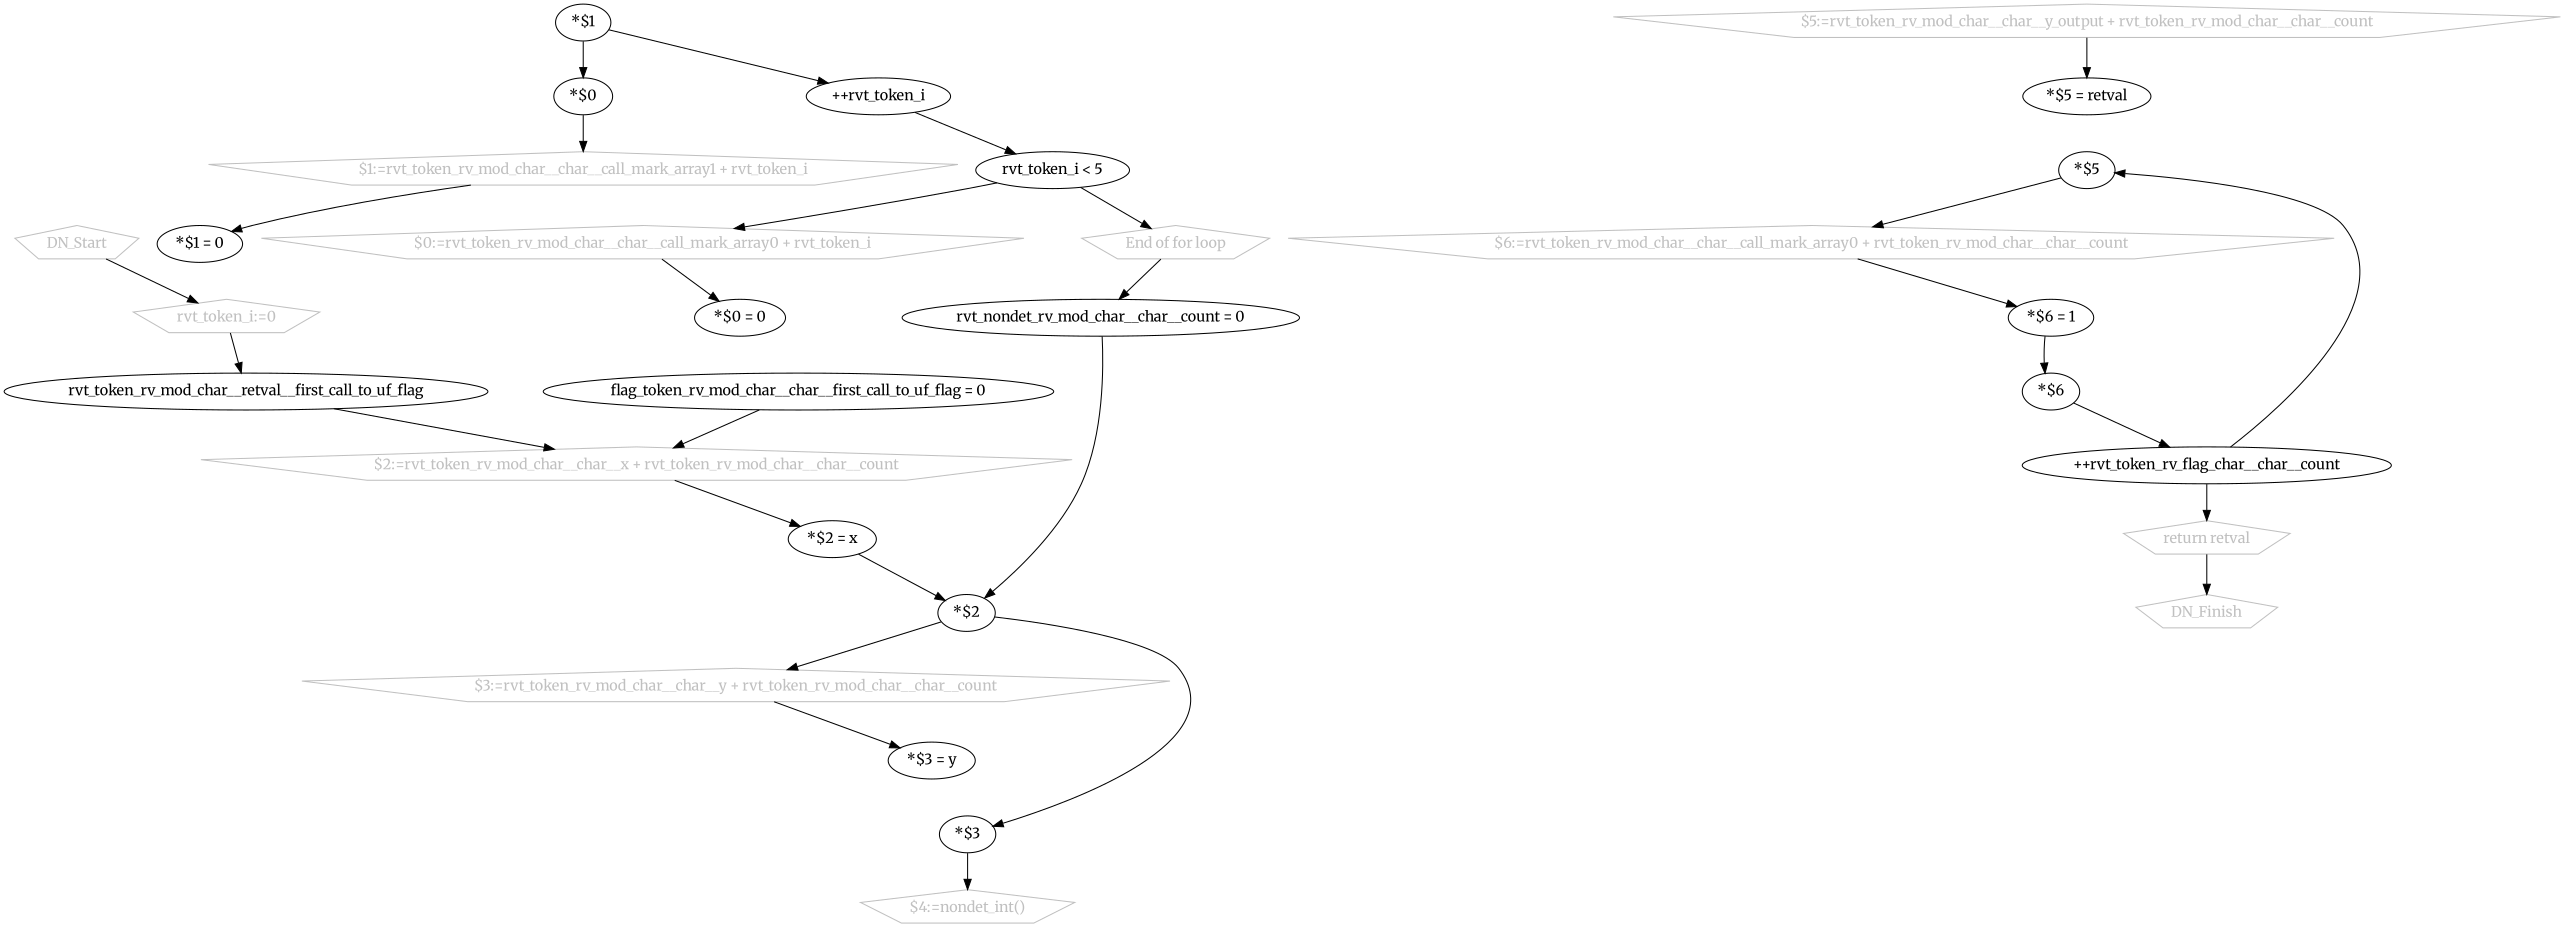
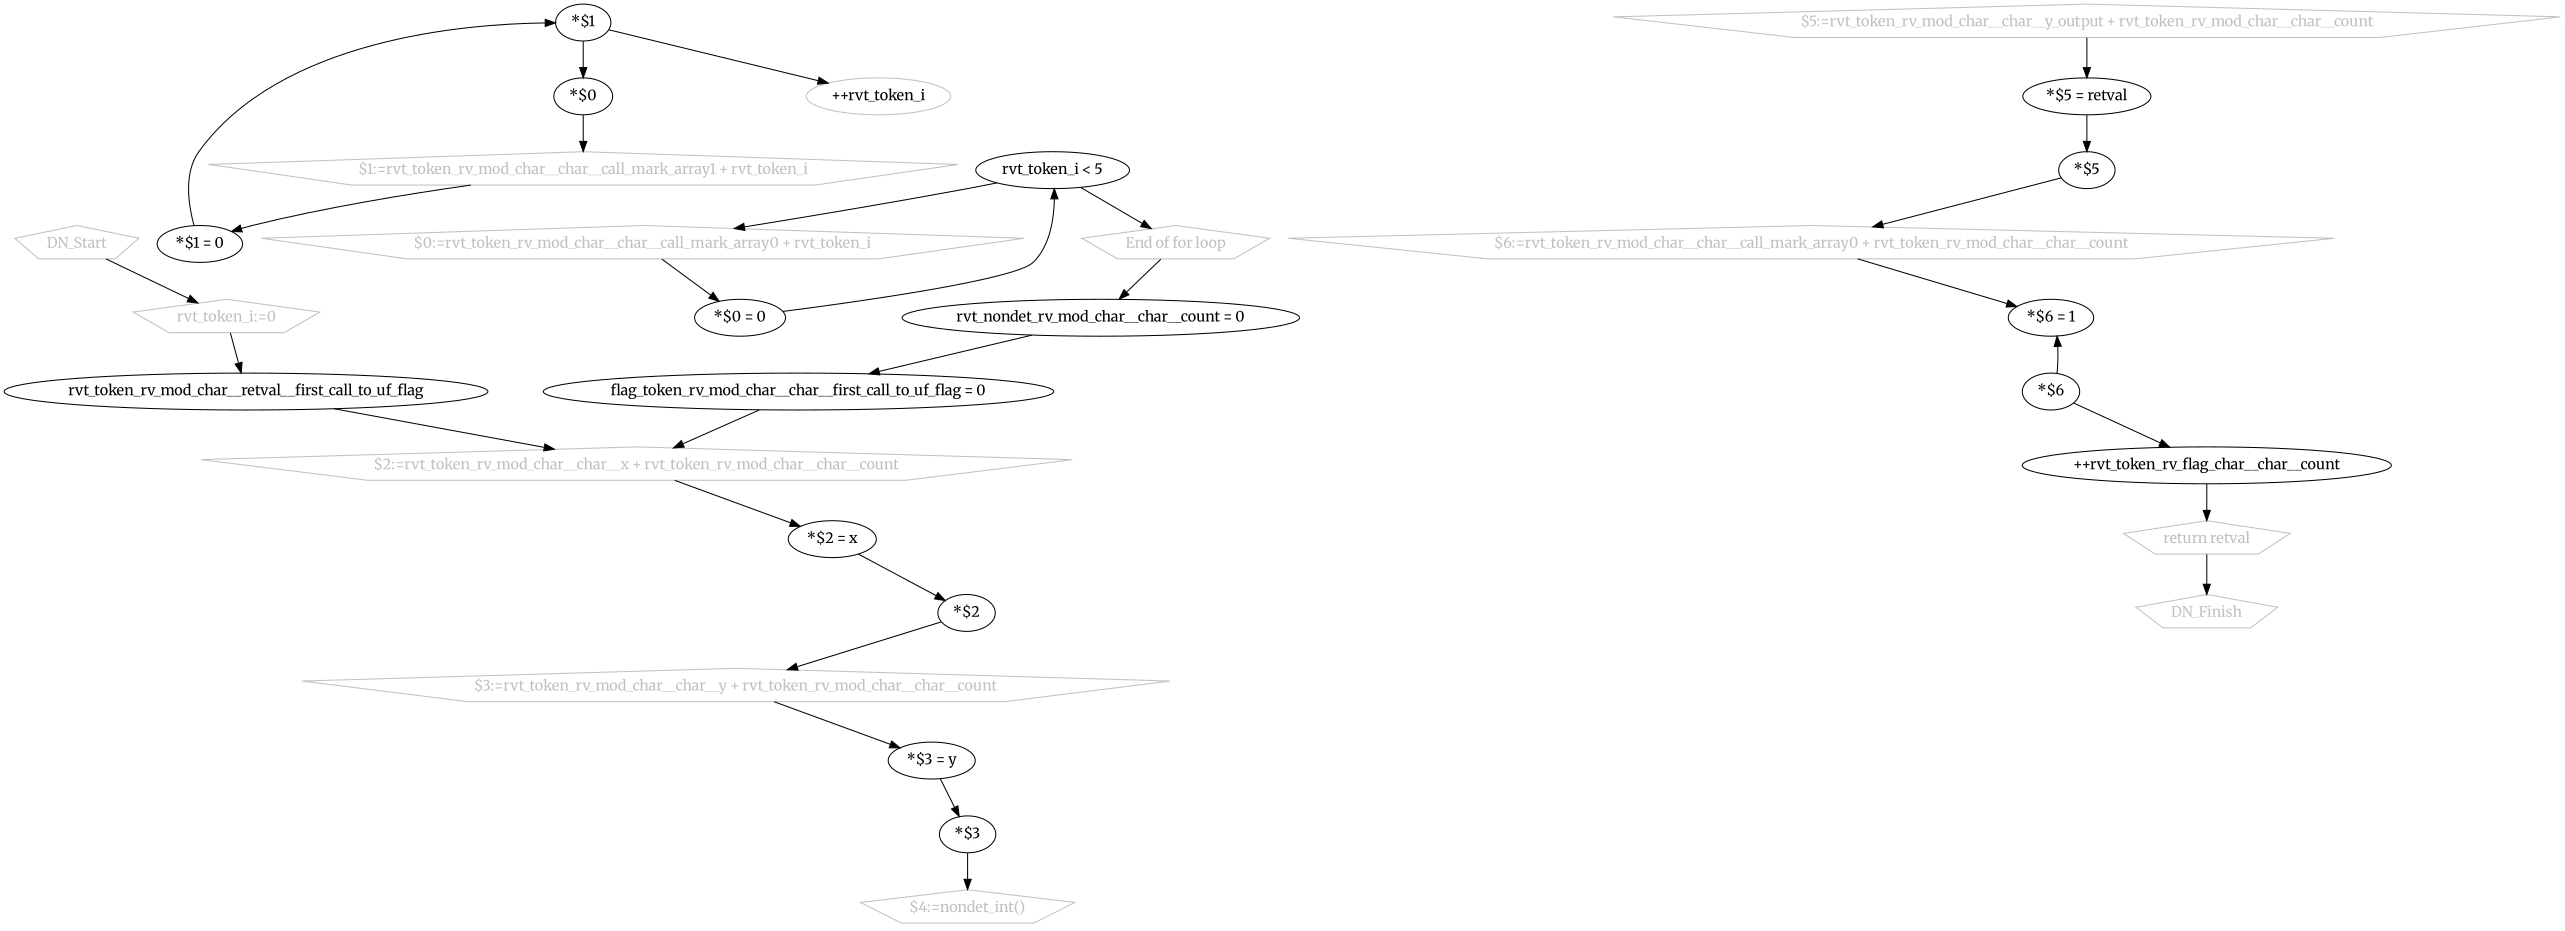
none -> (321, 63)
(878, 96) -> (878, 96)
(960, 131) -> (943, 287)
(2354, 246) -> (2087, 128)
(2044, 349) -> (2058, 360)
(1083, 479) -> (955, 353)
(1189, 703) -> (947, 793)
